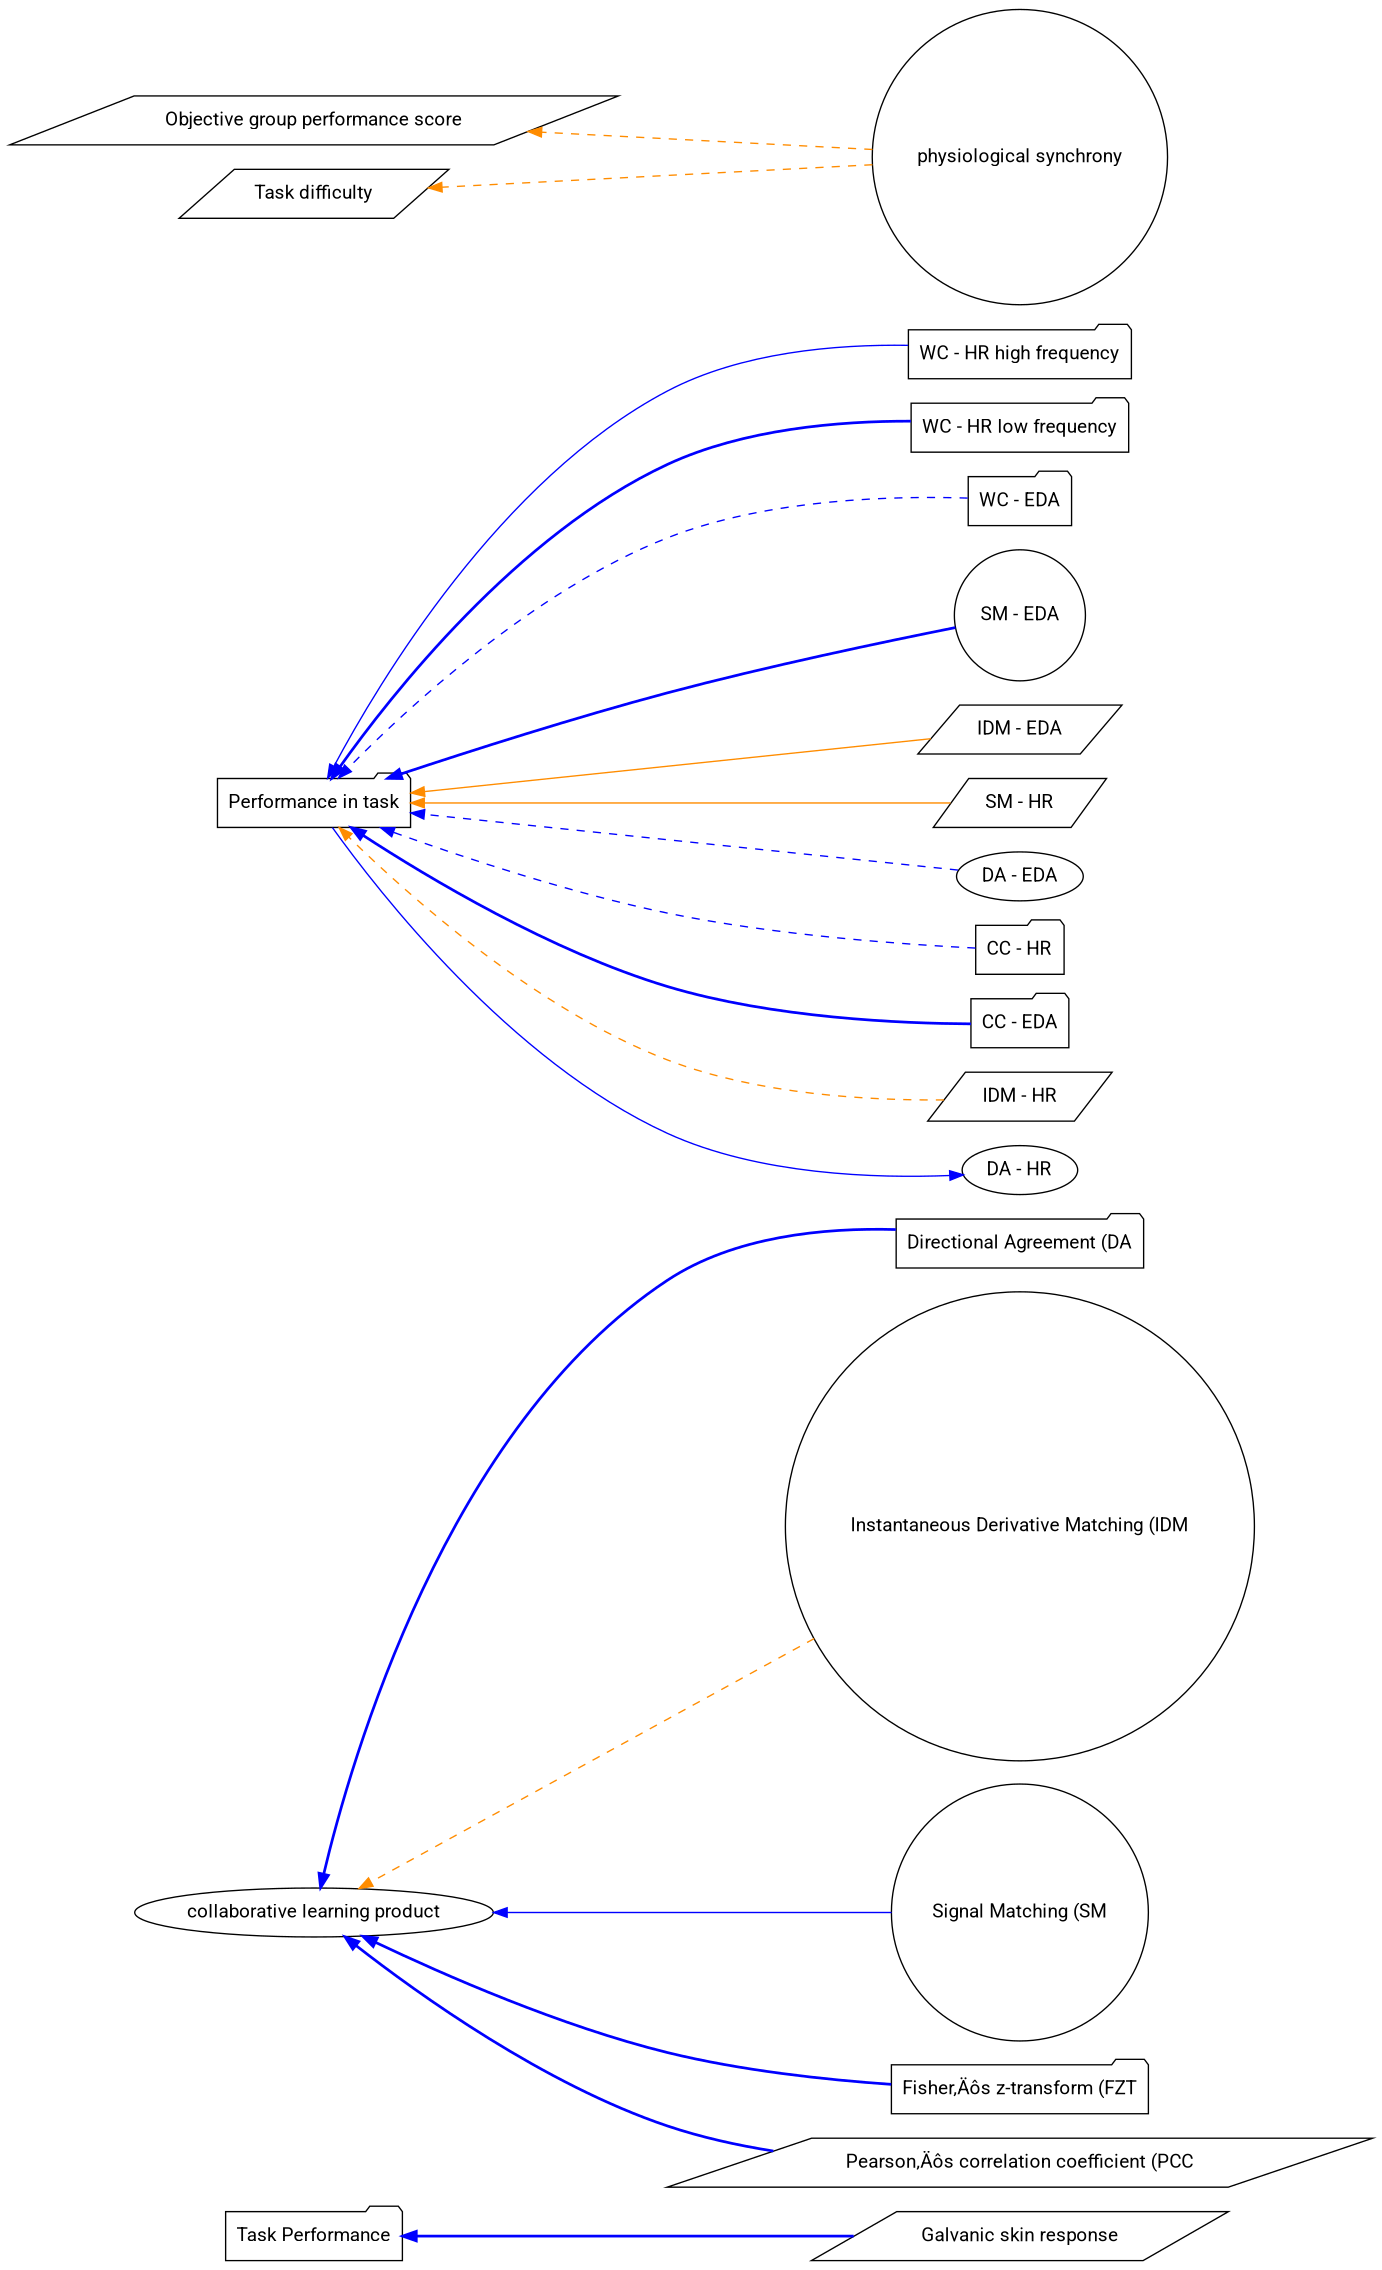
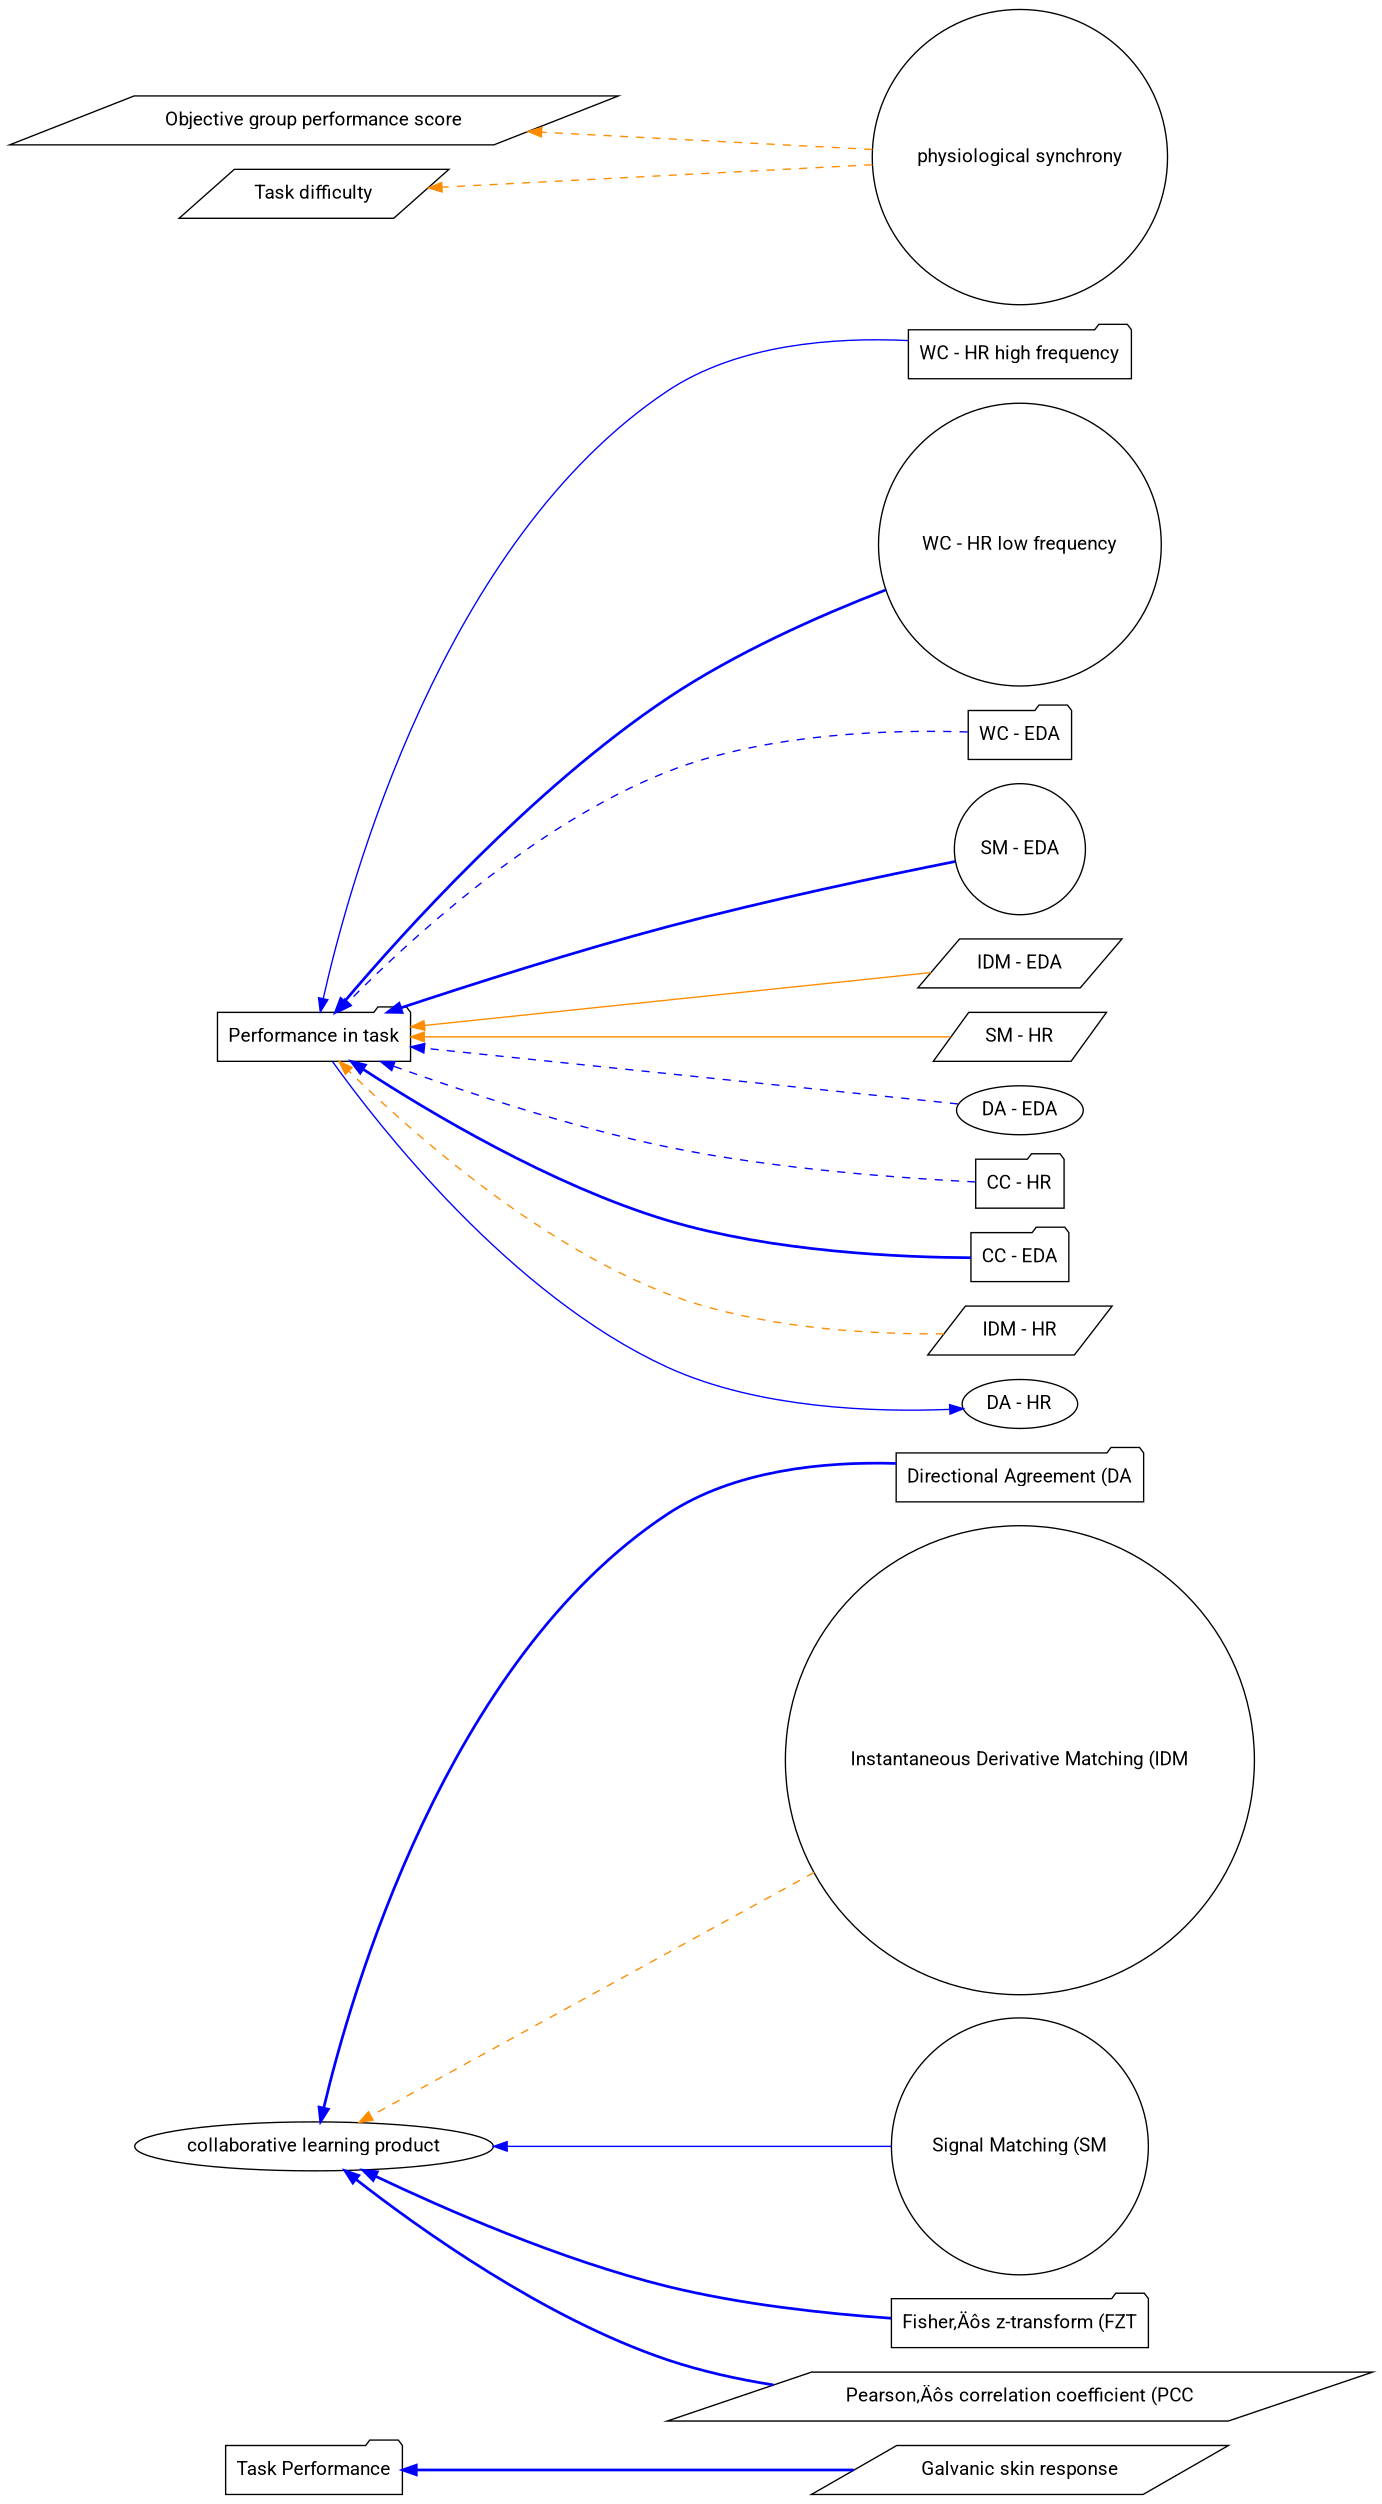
(1020, 428) -> (1020, 545)
